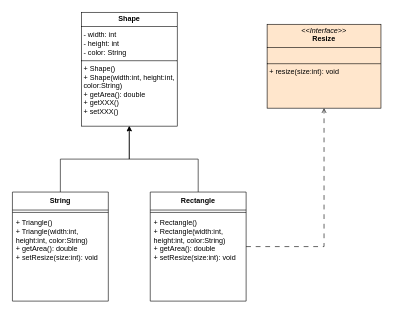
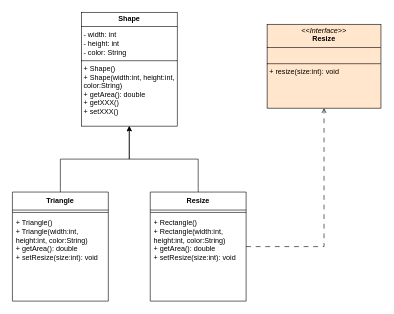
(60, 201) -> (60, 201)
(198, 201) -> (198, 201)
